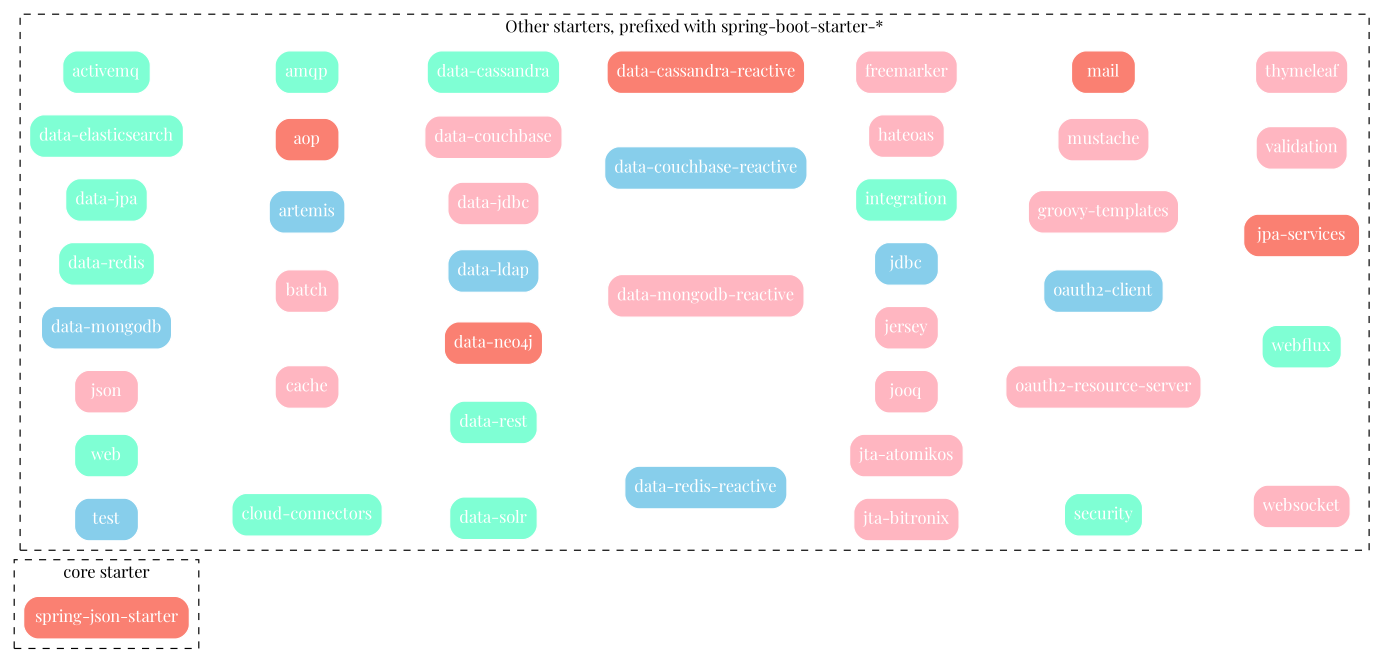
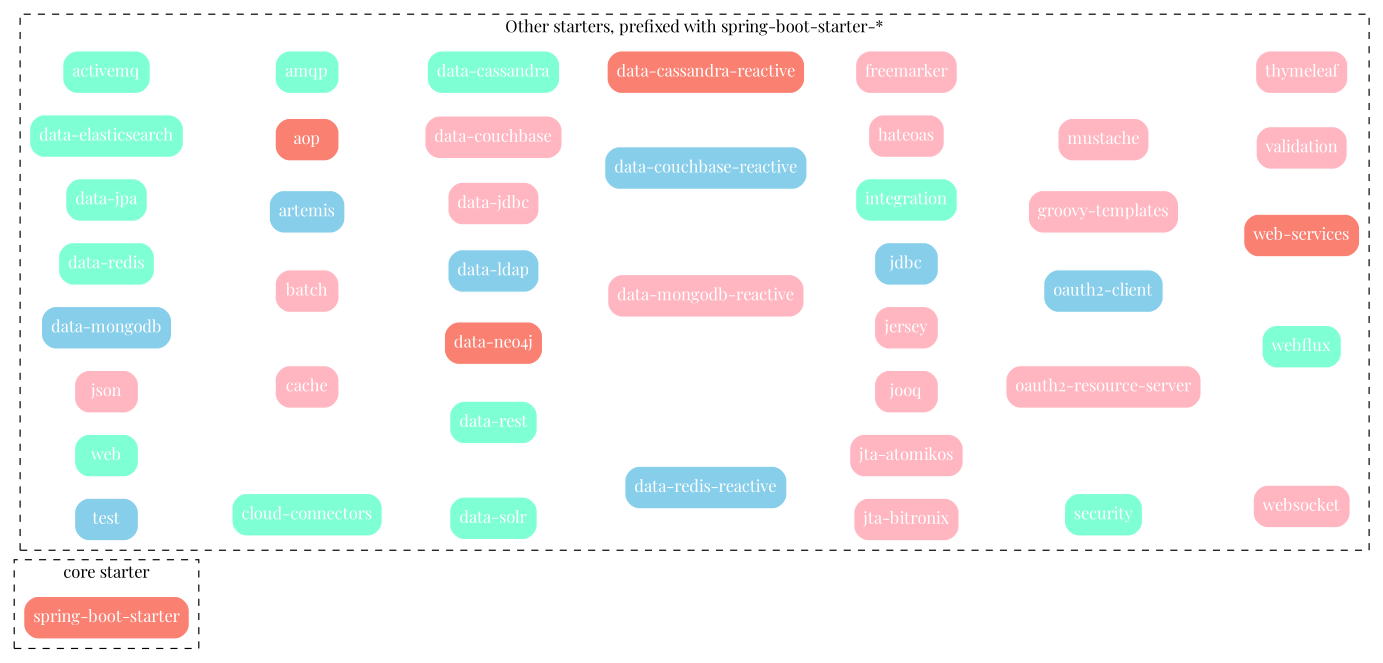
(1103, 72) -> none
(1302, 235) -> (1302, 235)
(106, 618) -> (106, 618)
